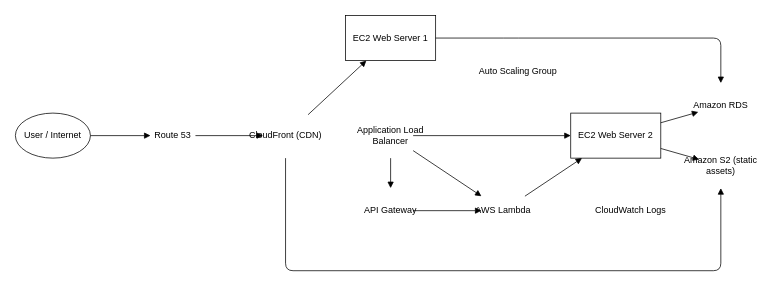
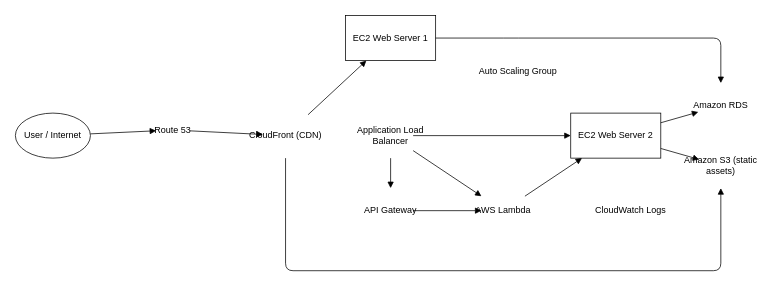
(173, 135) -> (173, 130)
(720, 165) -> (720, 165)
